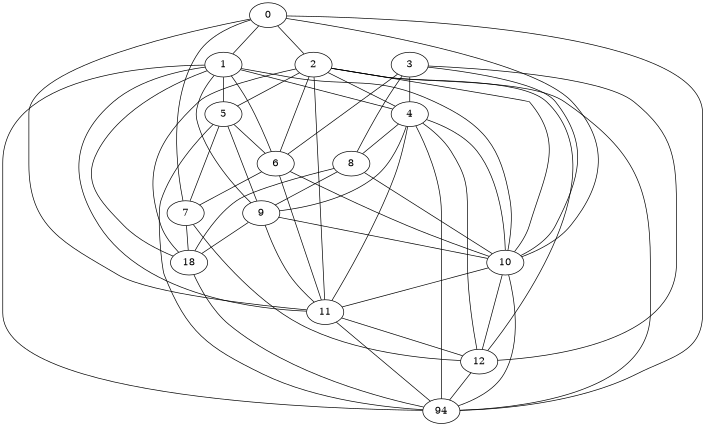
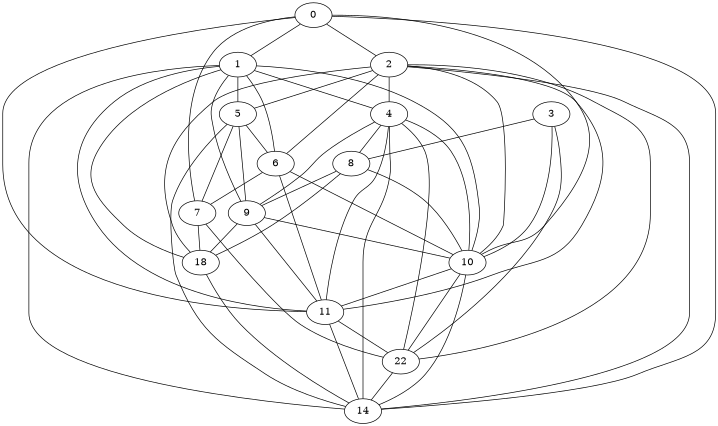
(410, 88) -> none
(343, 114) -> none
(479, 362) -> (401, 362)
(441, 411) -> (363, 411)
